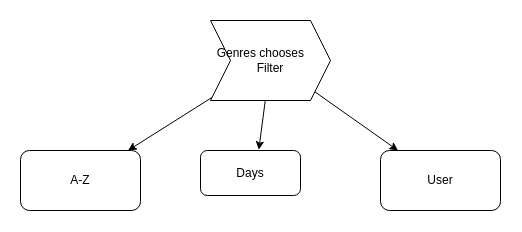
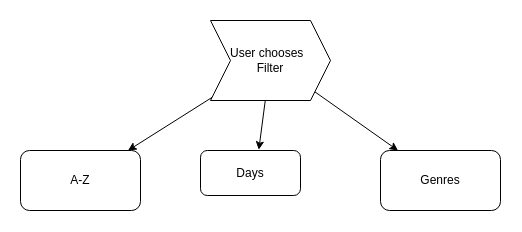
(271, 61) -> (271, 61)
(441, 181) -> (441, 181)
